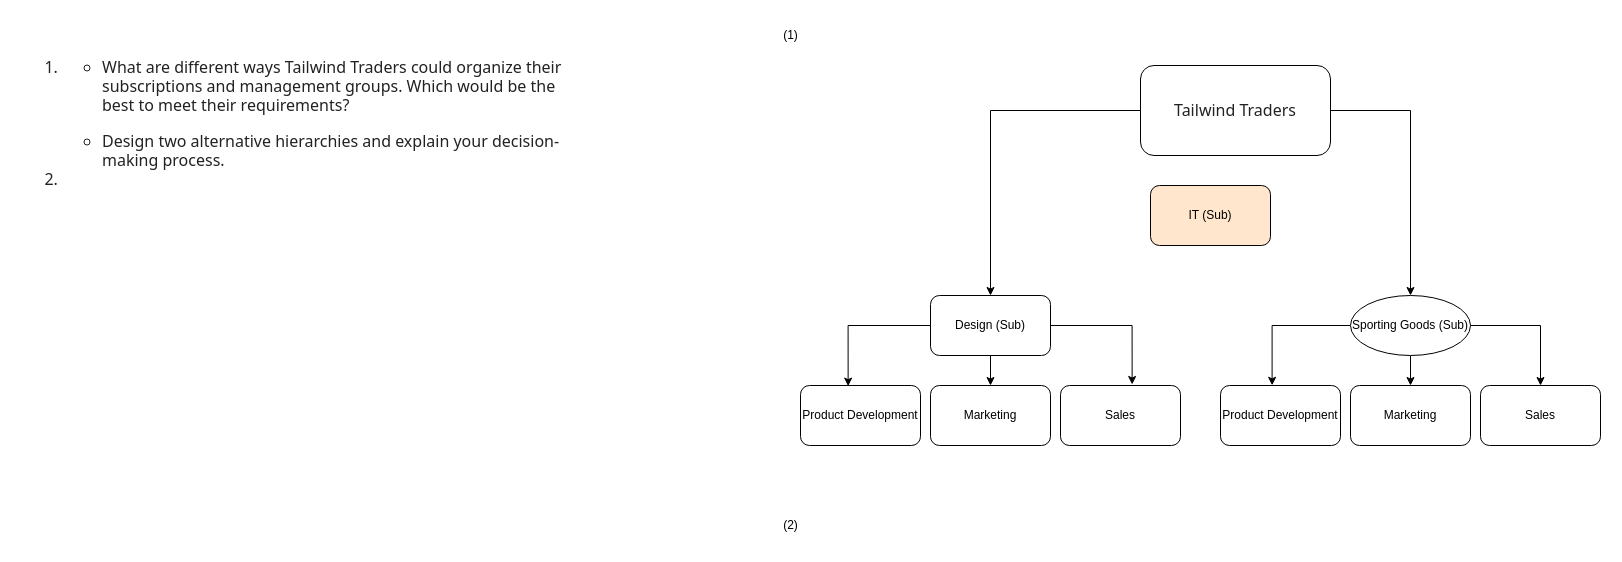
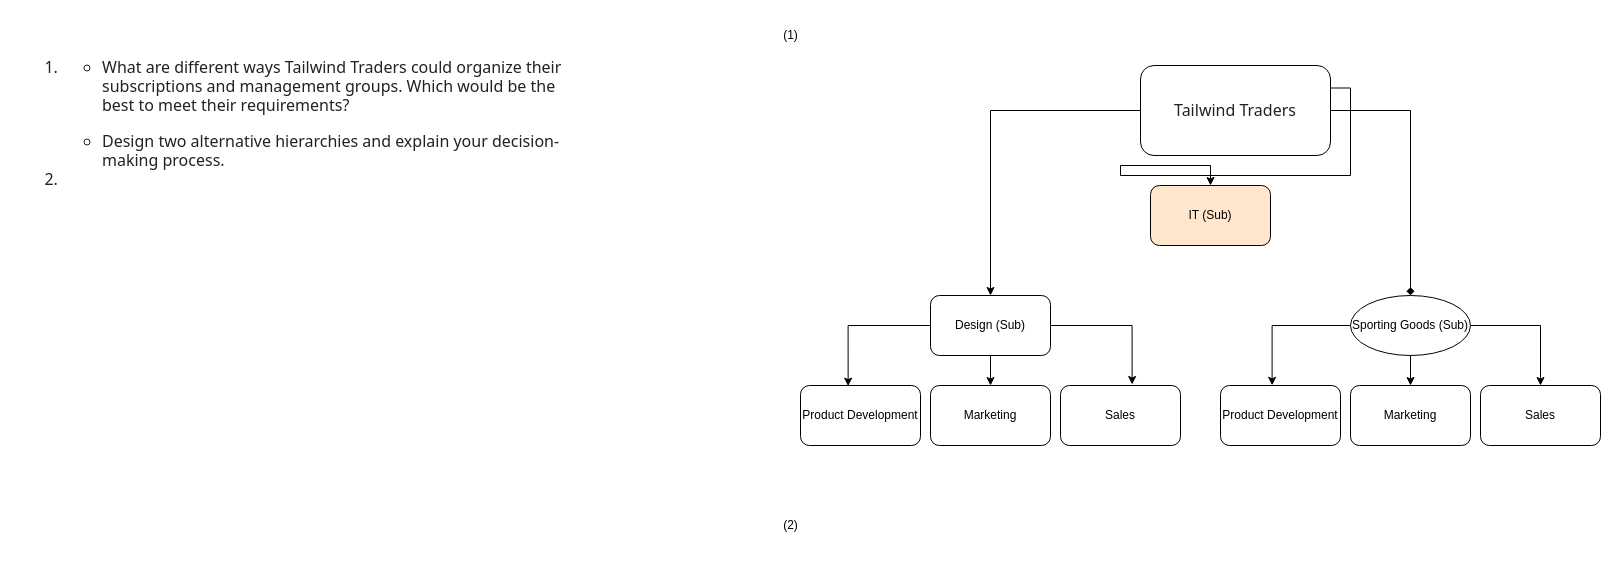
none -> (1233, 176)
(1411, 287) -> (1411, 287)
